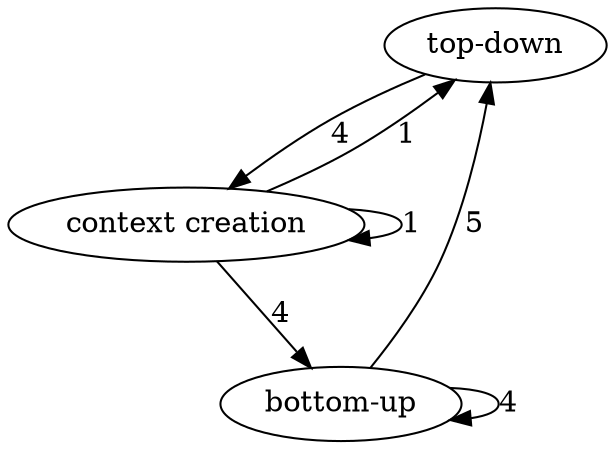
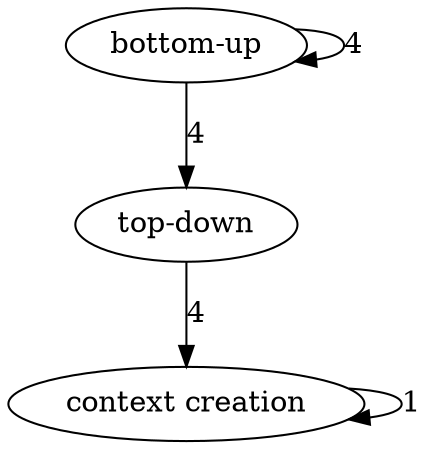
(356, 148) -> none
(475, 225) -> (197, 135)
(257, 307) -> none
